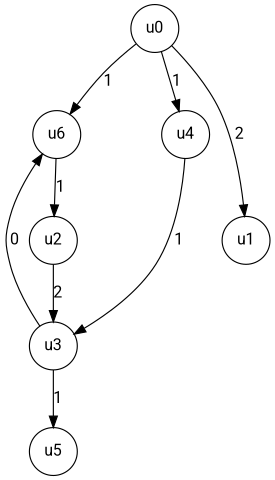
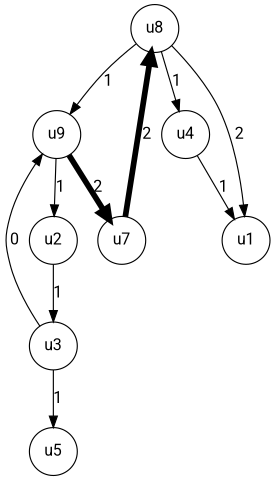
(155, 29) -> (155, 29)
(57, 135) -> (57, 135)
none -> (122, 240)
(159, 258) -> (213, 182)
(58, 293) -> (58, 293)
